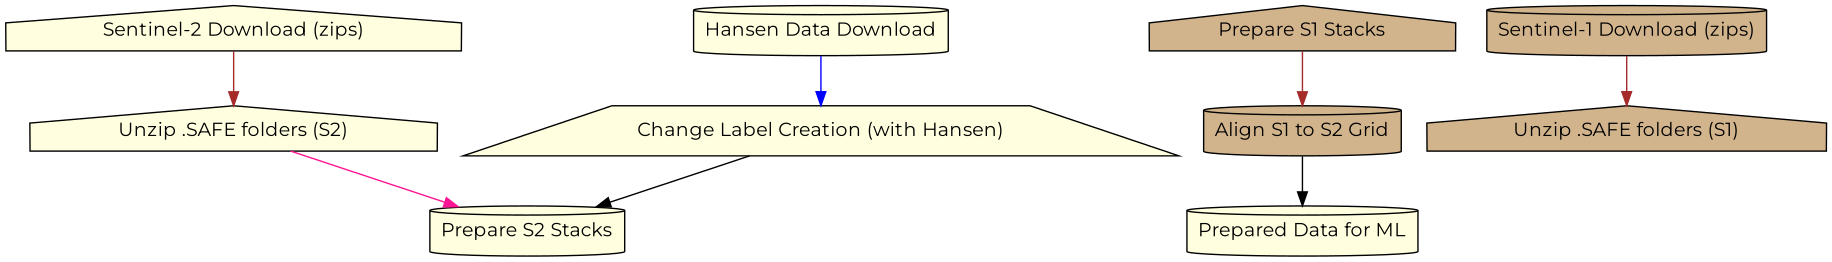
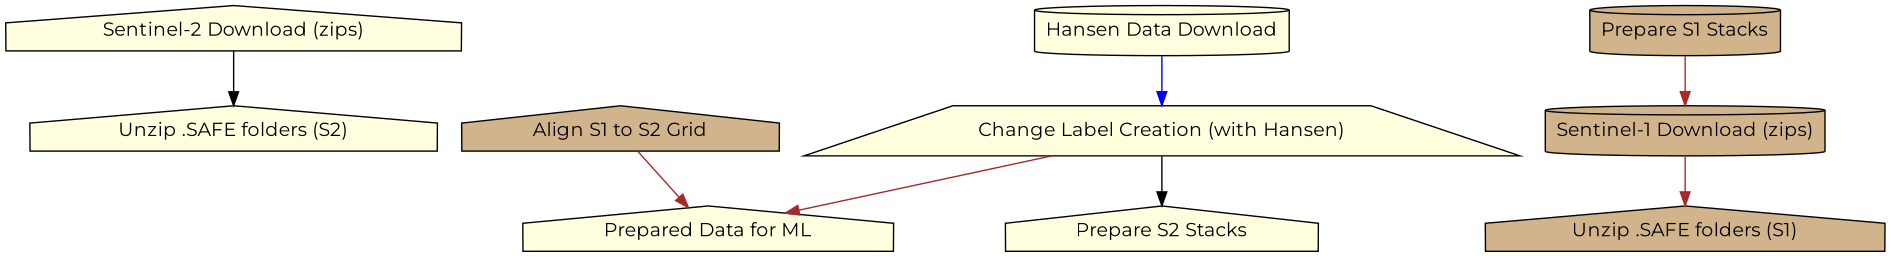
(1302, 31) -> (1685, 31)
(234, 71) -> (234, 71)
(1302, 71) -> (1685, 74)
(1302, 131) -> (621, 131)
(1302, 174) -> (658, 174)
(368, 177) -> none
none -> (925, 183)
(527, 231) -> (1162, 231)
(1302, 231) -> (708, 231)
